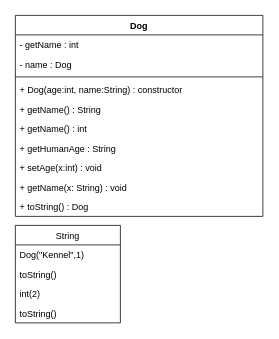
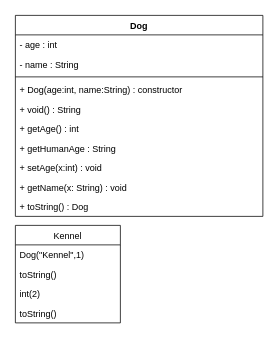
(51, 45) -> (41, 45)
(45, 65) -> (51, 65)
(64, 110) -> (55, 110)
(56, 129) -> (54, 129)
(68, 236) -> (68, 236)
